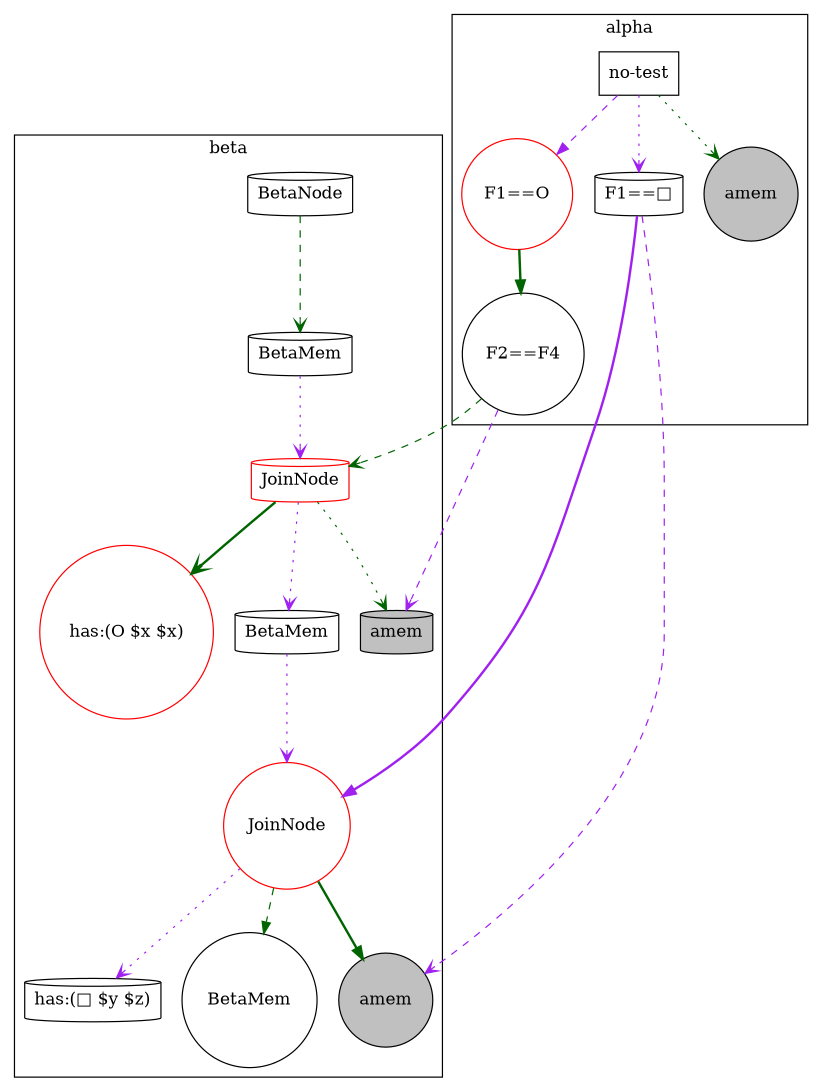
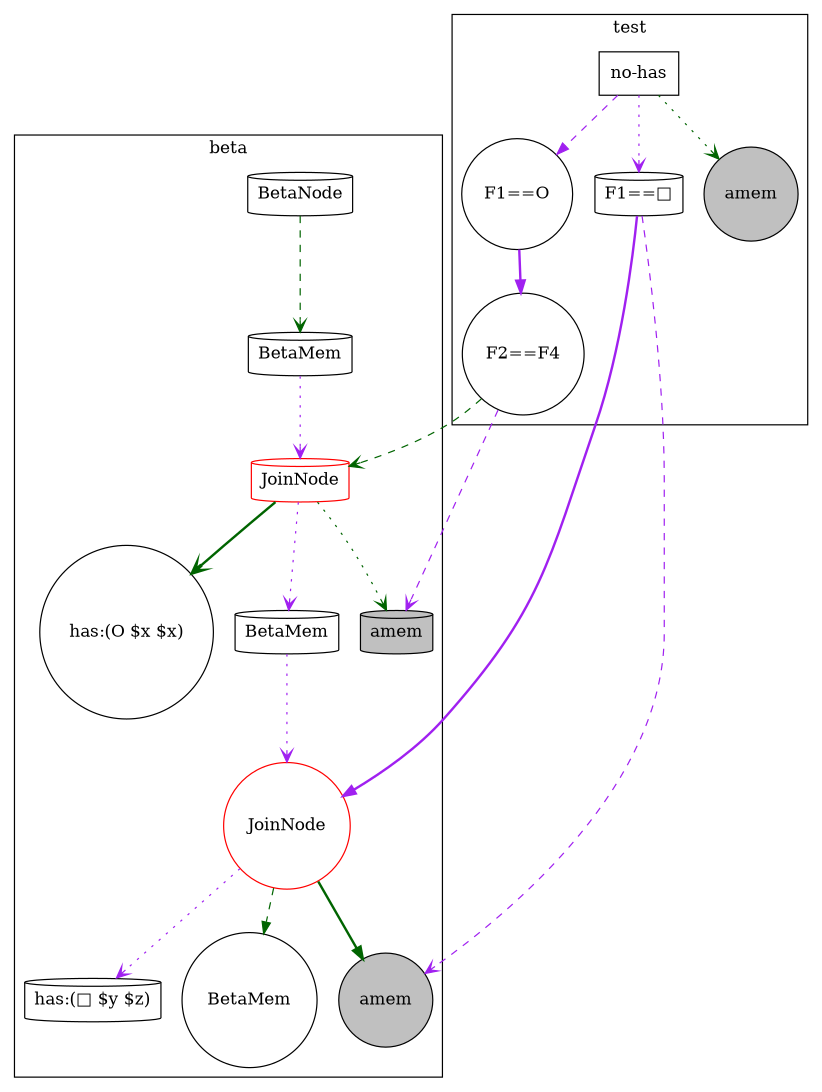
(630, 28) -> (630, 28)
(639, 74) -> (639, 74)
(517, 194) -> (517, 194)
(520, 265) -> (520, 265)
(127, 632) -> (127, 632)
